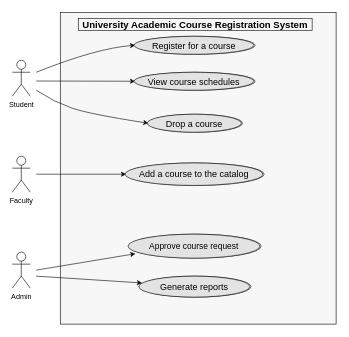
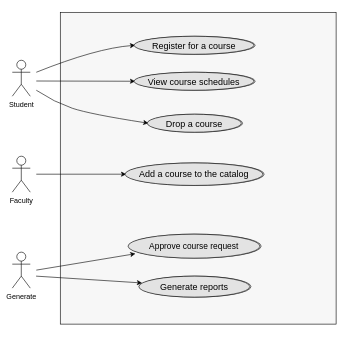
(195, 24) -> none
(22, 297) -> (22, 297)
